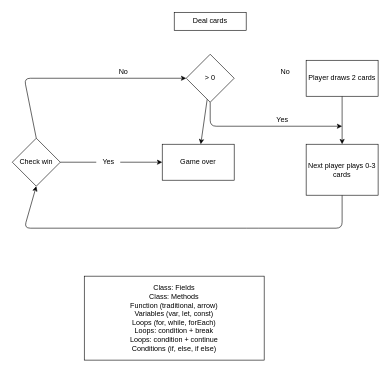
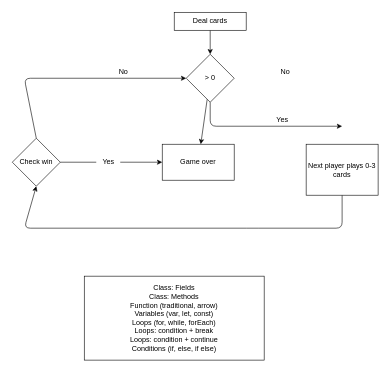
none -> (210, 48)
(342, 78) -> none
(342, 138) -> none
